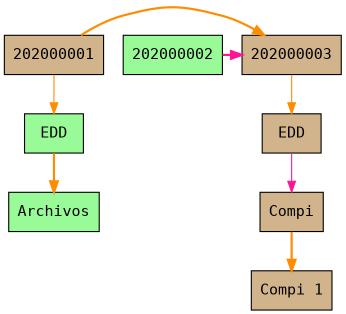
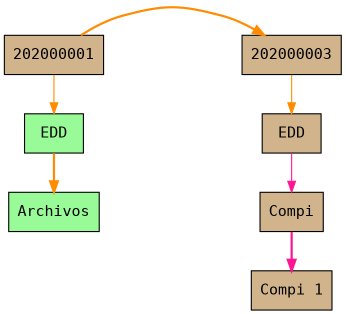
(173, 55) -> none
(292, 246) -> (292, 246)
